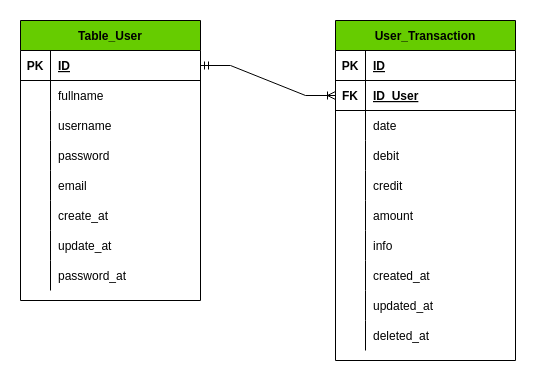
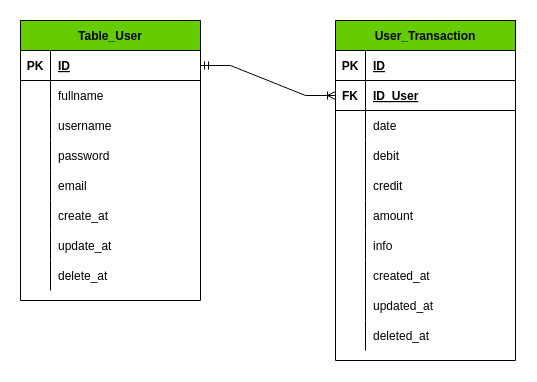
(95, 276) -> (87, 276)
